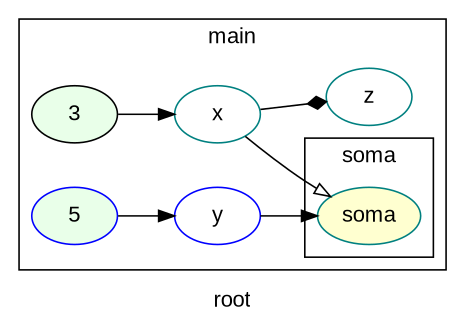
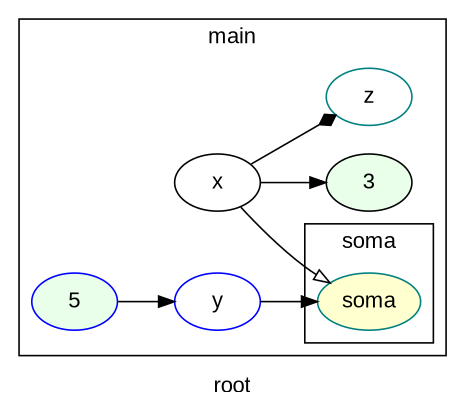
(138, 114) -> (285, 183)
(217, 114) -> (217, 183)
